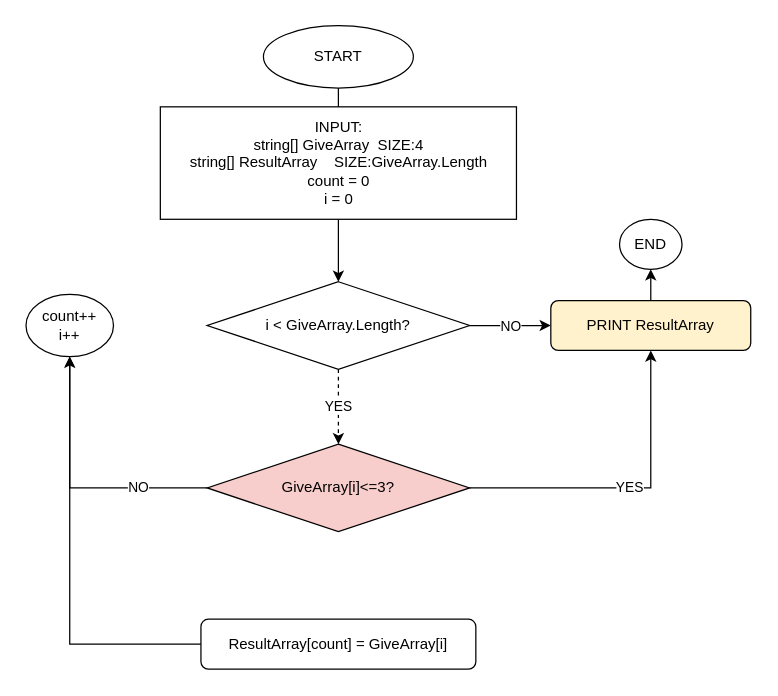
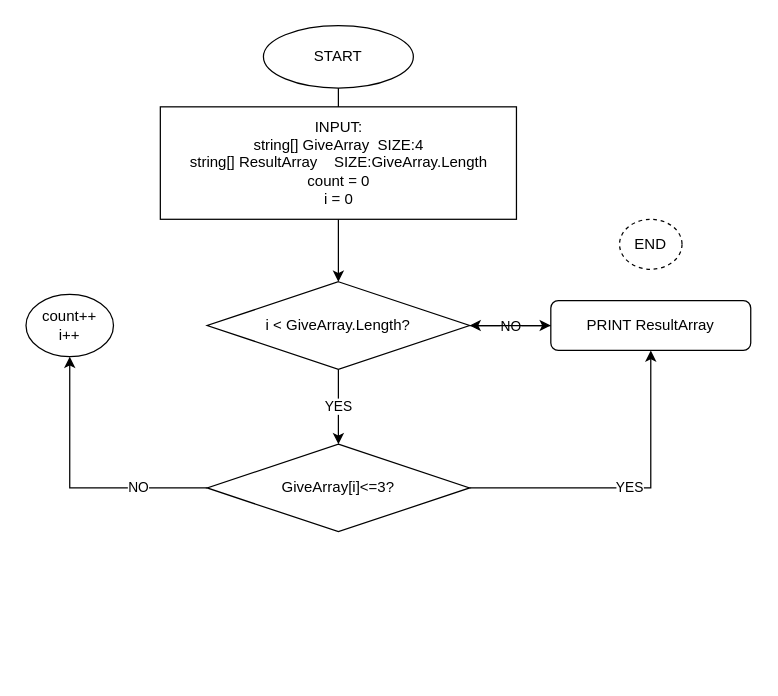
(651, 244) -> (651, 244)
(651, 281) -> (547, 326)
(651, 326) -> (651, 326)
(338, 385) -> (338, 385)
(71, 488) -> (71, 488)
(338, 488) -> (338, 488)
(69, 633) -> none
(338, 644) -> none
